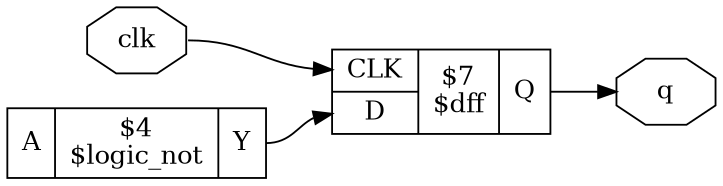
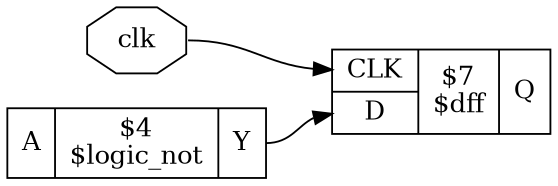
(666, 92) -> none
